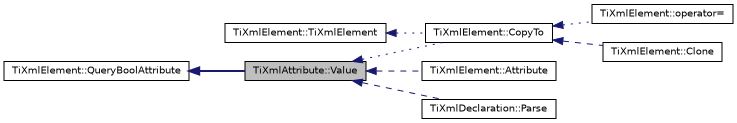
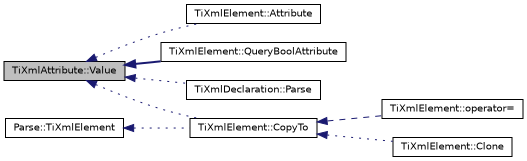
(577, 23) -> (355, 118)
(306, 33) -> (64, 128)
(583, 43) -> (360, 138)
(222, 71) -> (148, 63)
(399, 71) -> (146, 38)
(402, 91) -> (161, 81)
